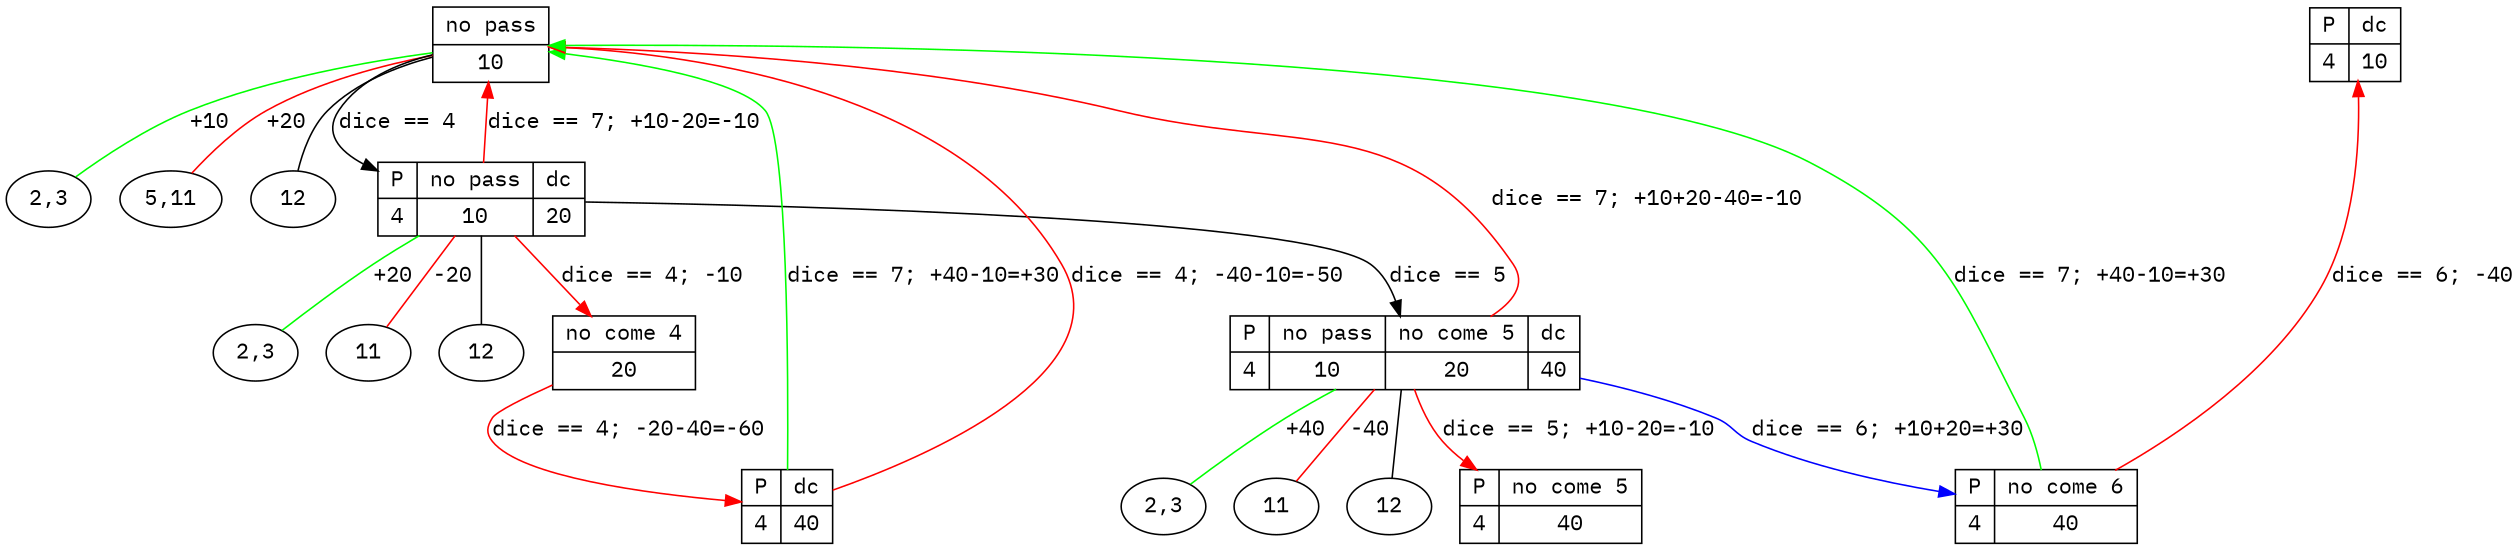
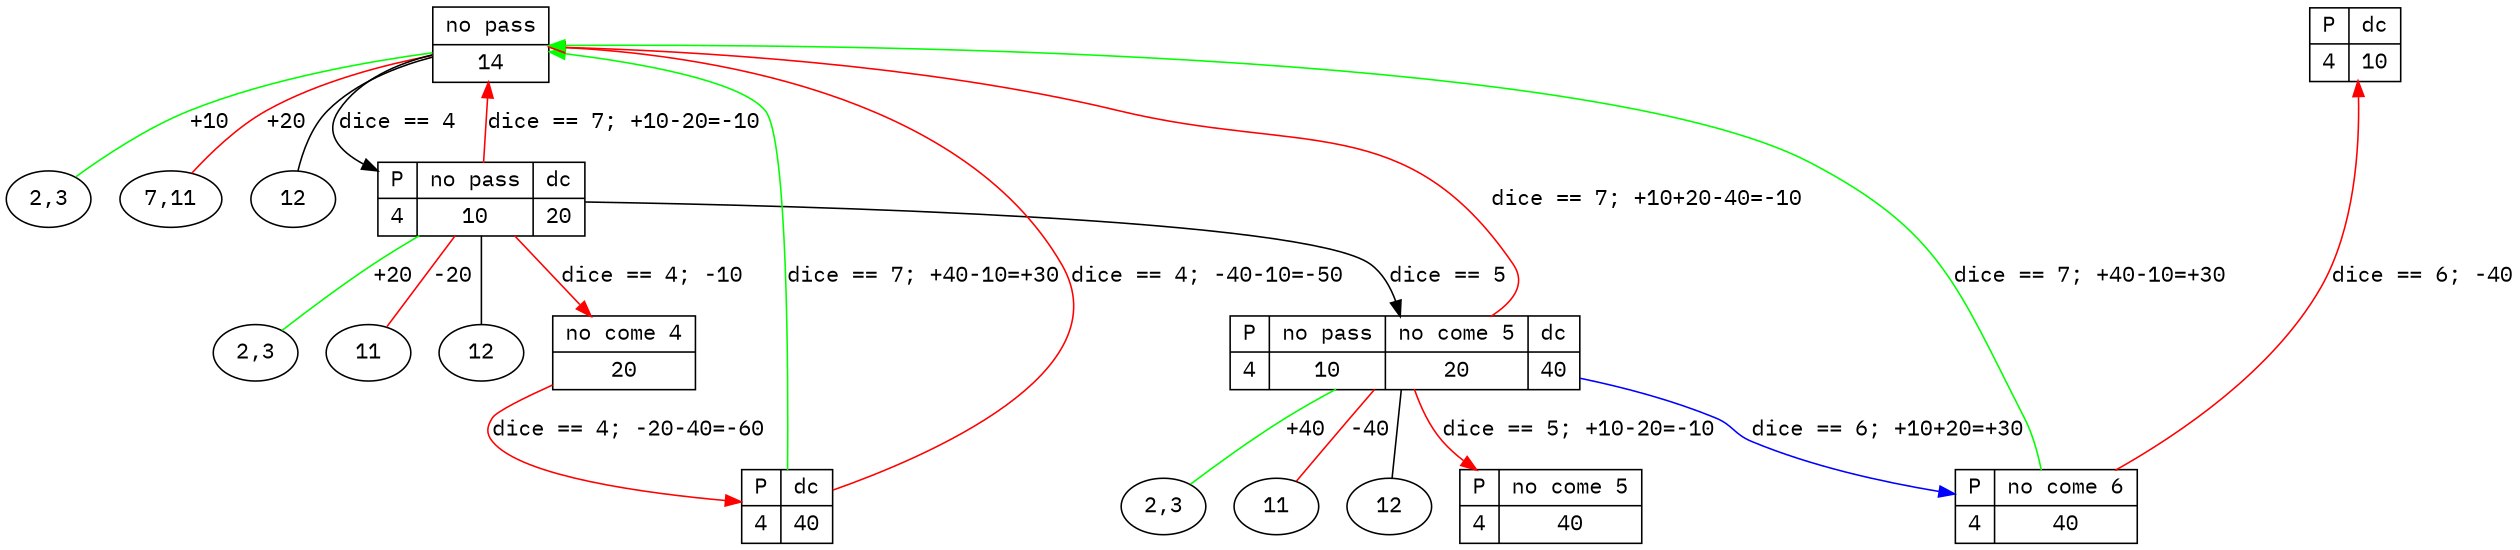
(491, 63) -> (491, 63)
(171, 199) -> (171, 199)
